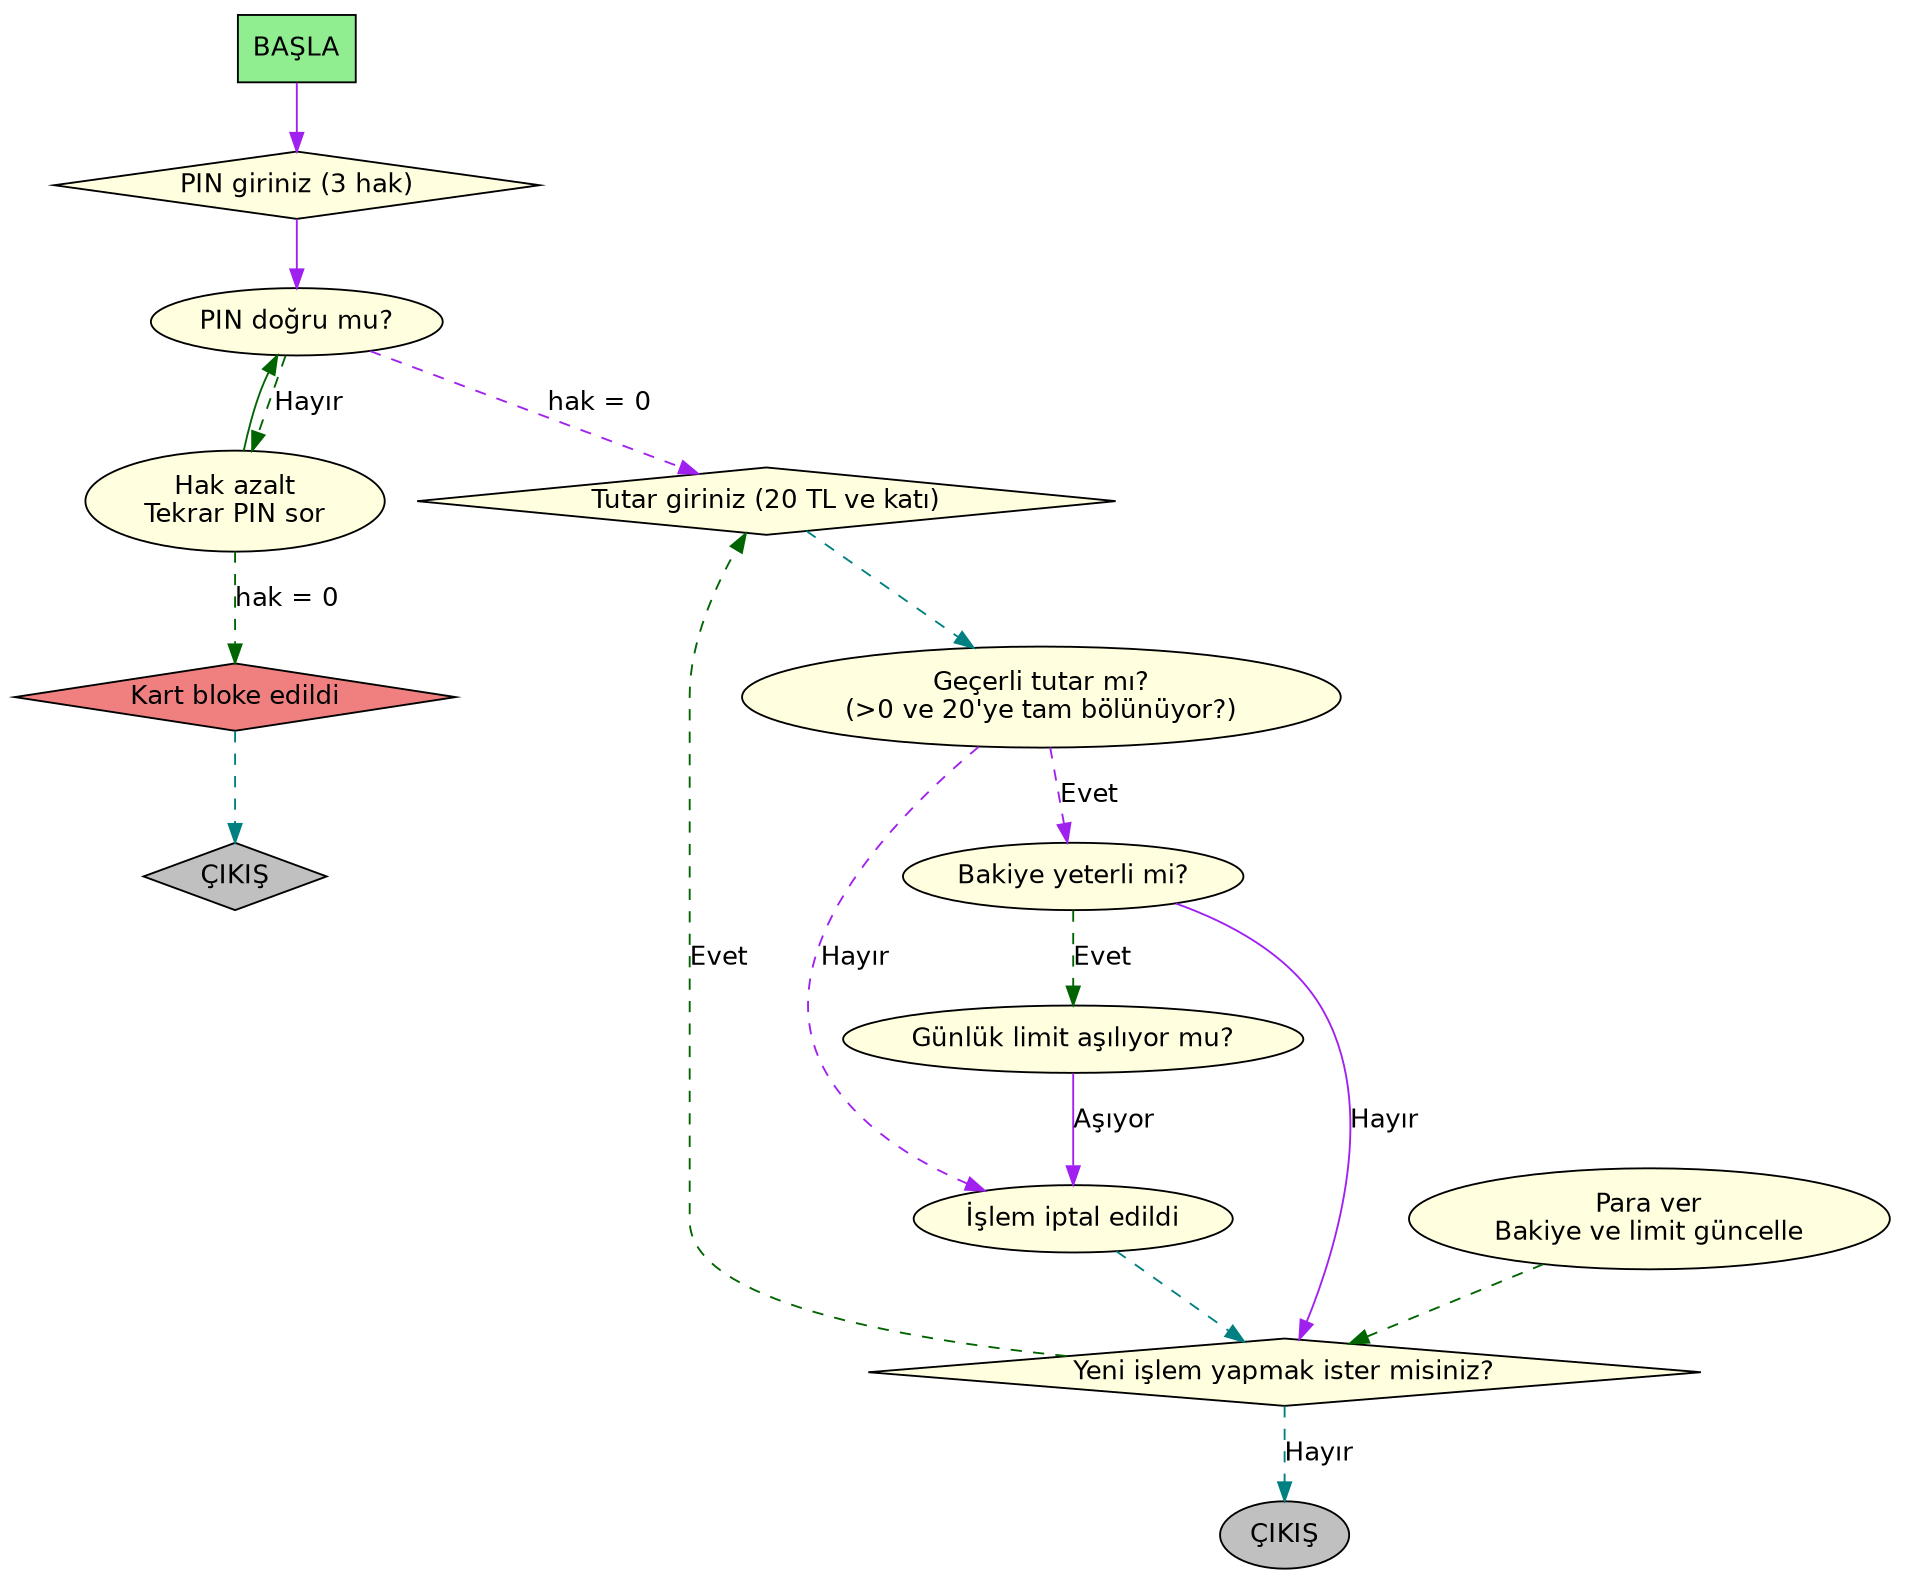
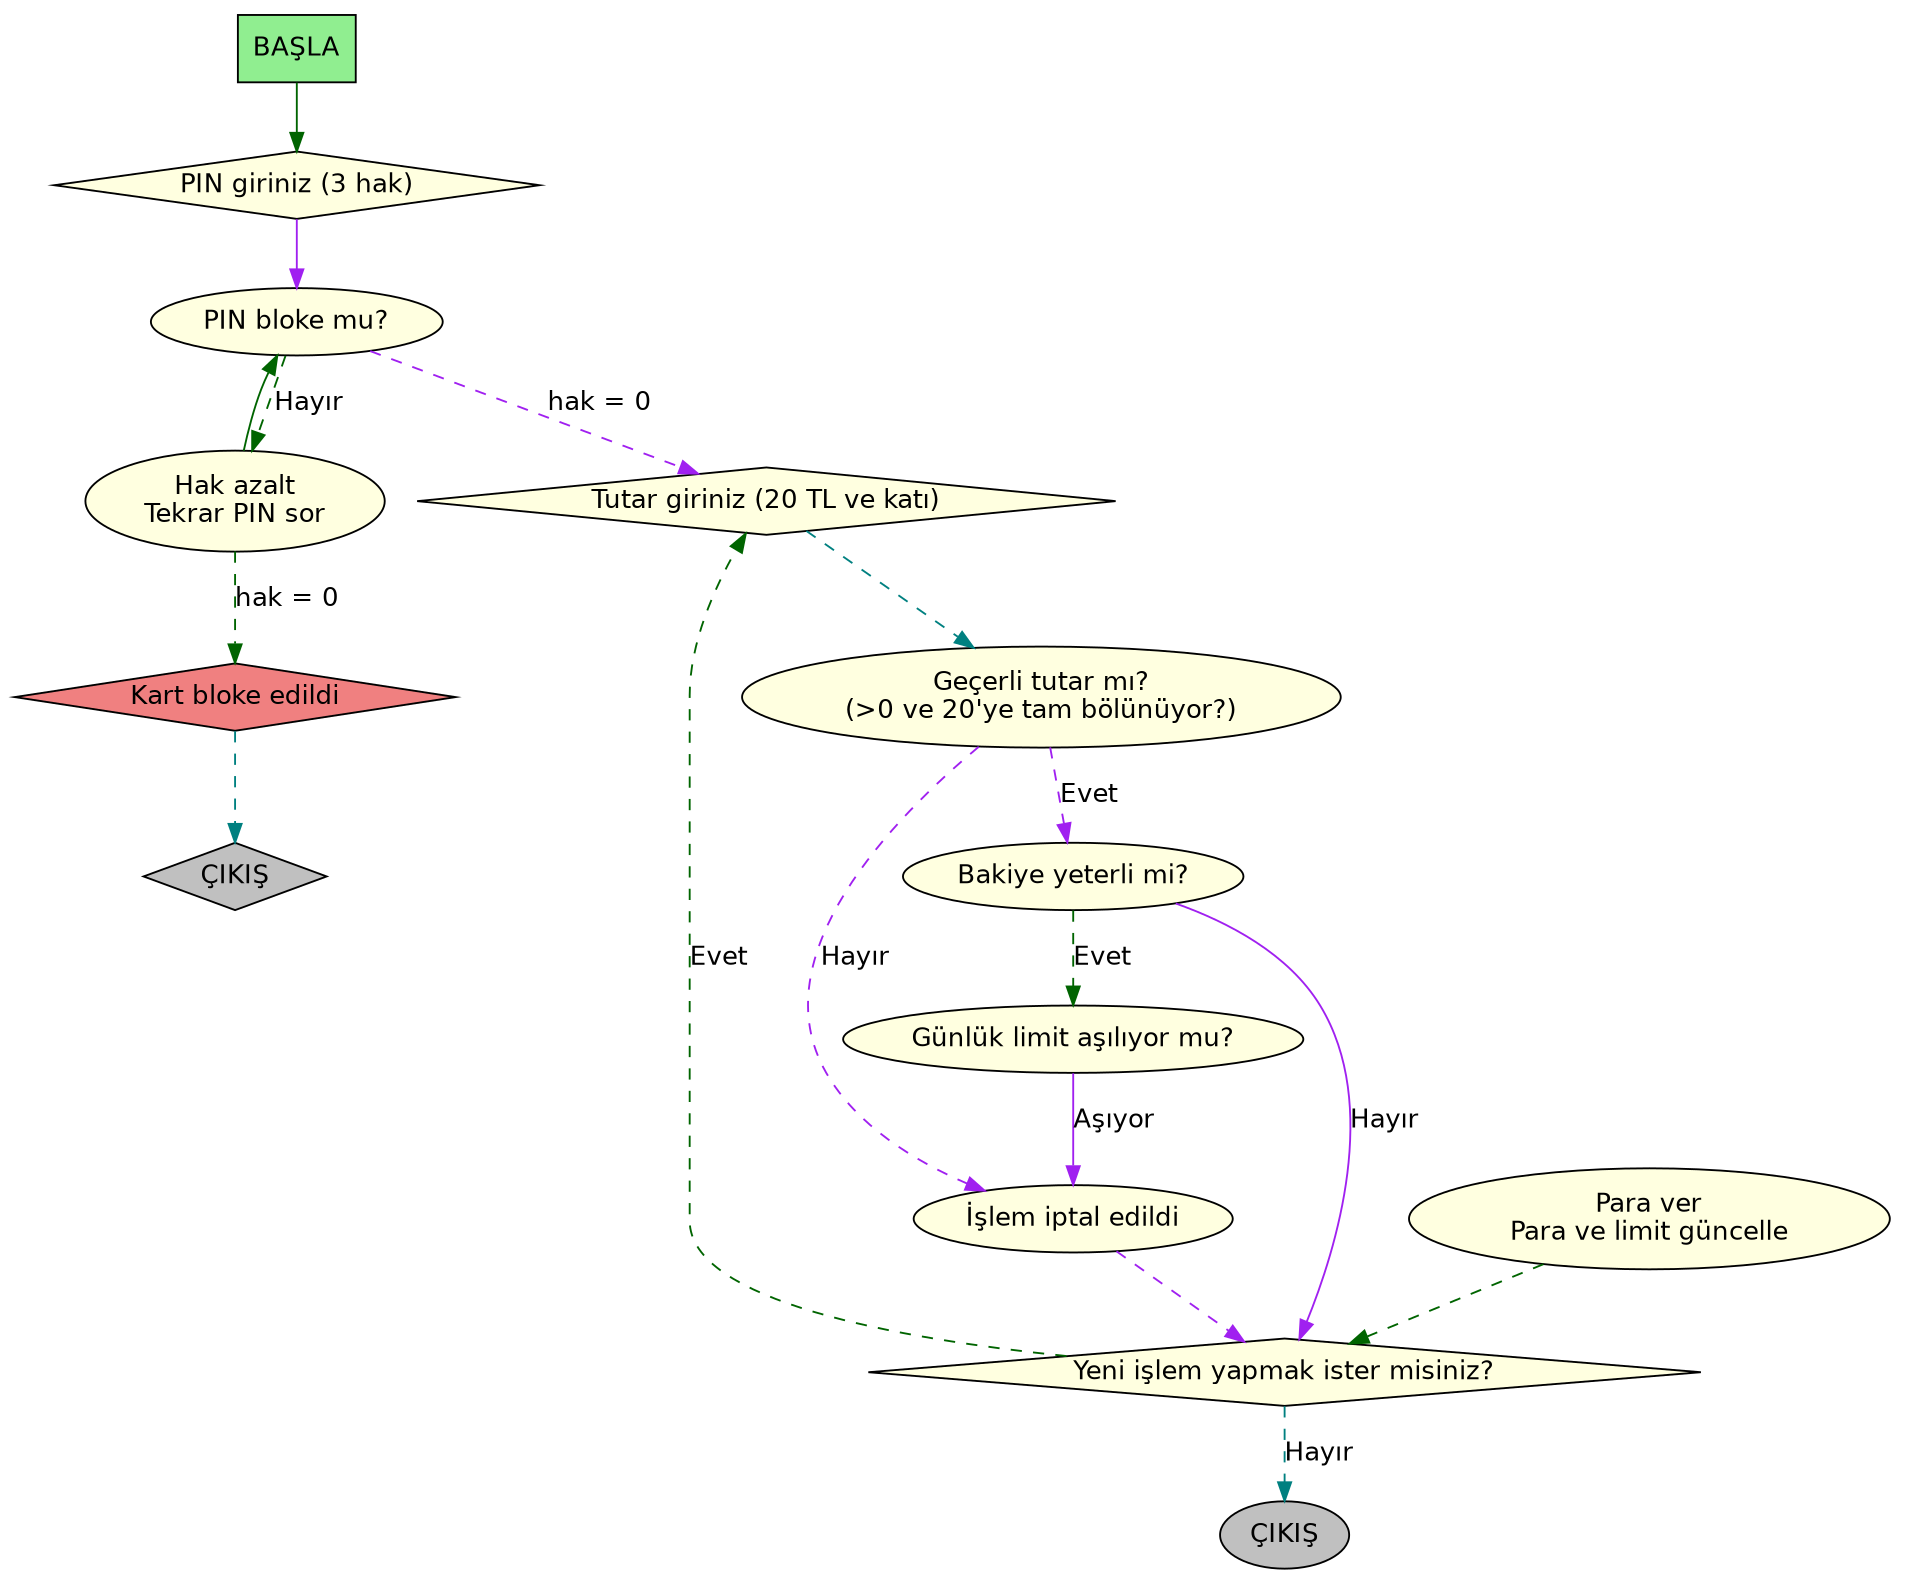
(297, 108) -> (297, 108)
(297, 322) -> (297, 322)
(1649, 1219) -> (1649, 1219)
(1173, 1291) -> (1173, 1291)
